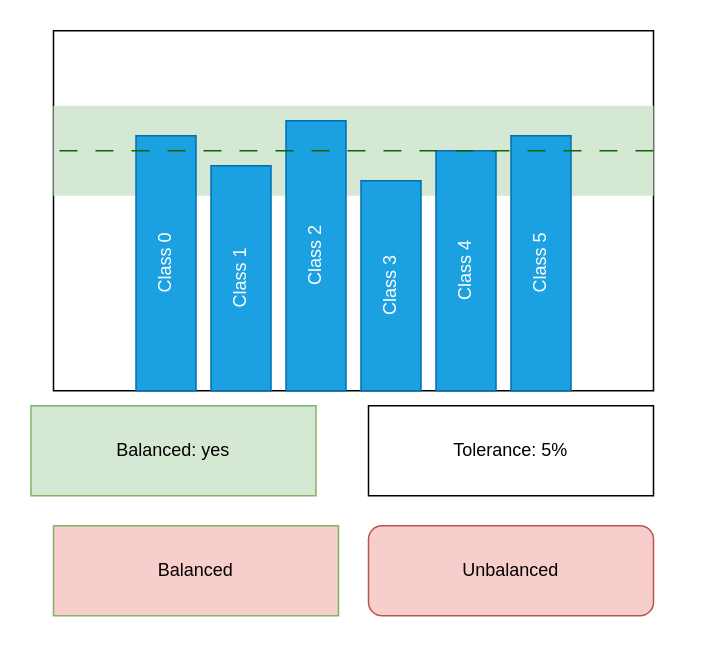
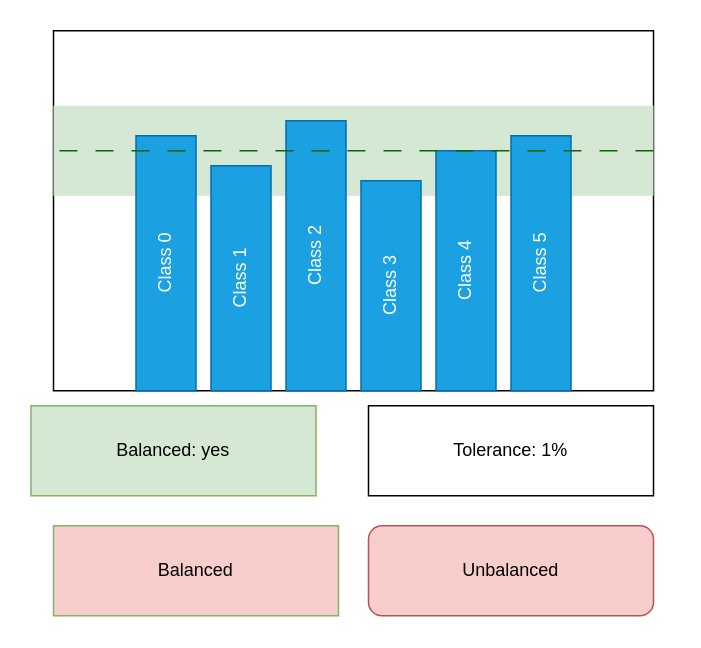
(511, 451) -> (511, 451)
